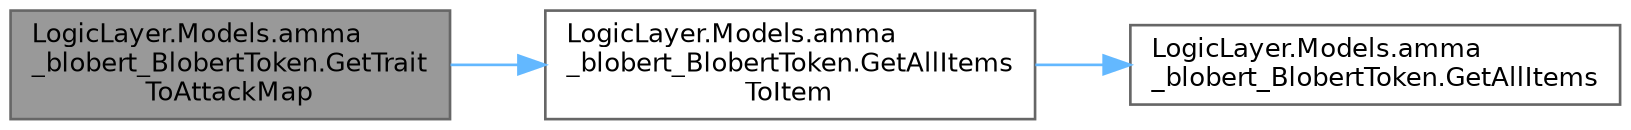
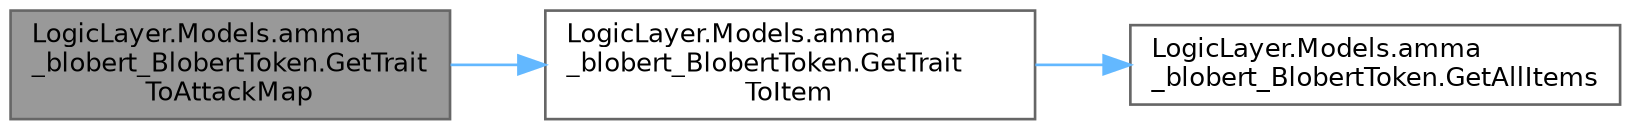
(790, 65) -> (790, 65)
